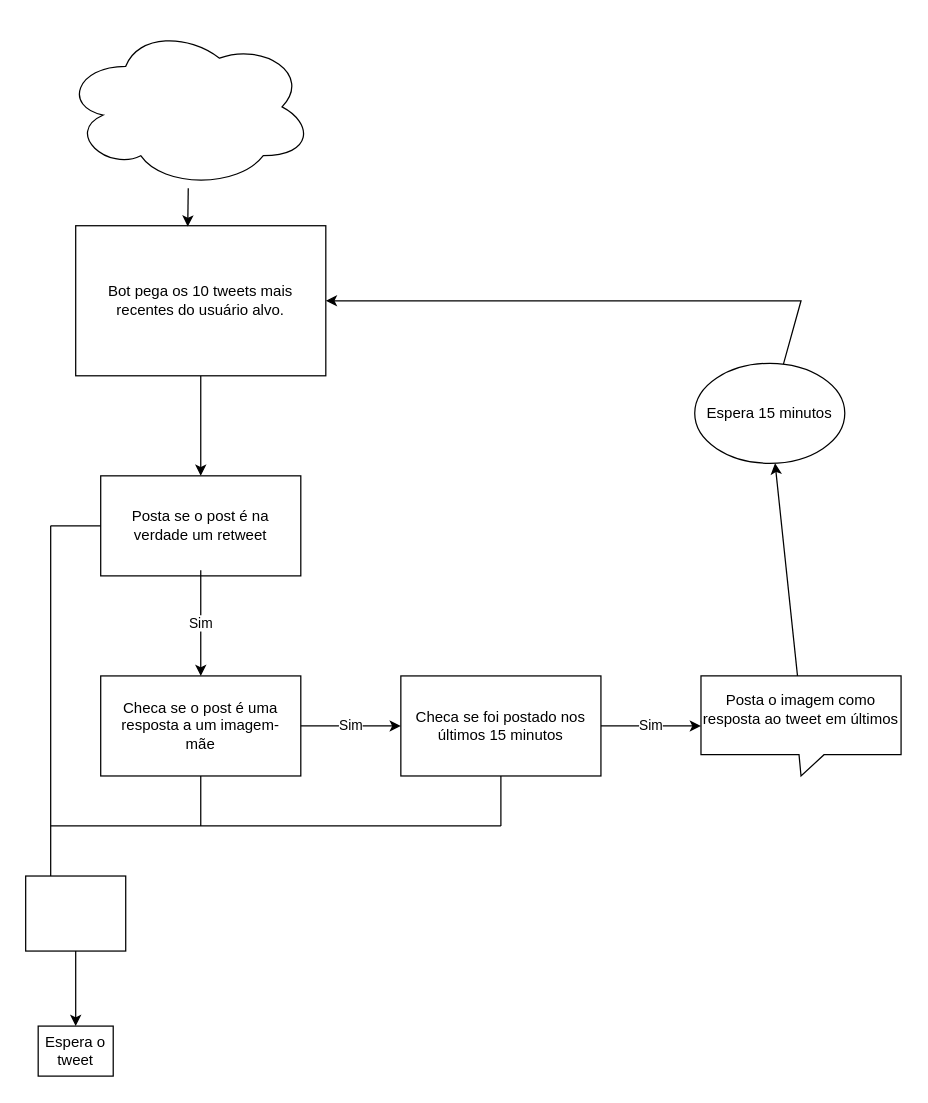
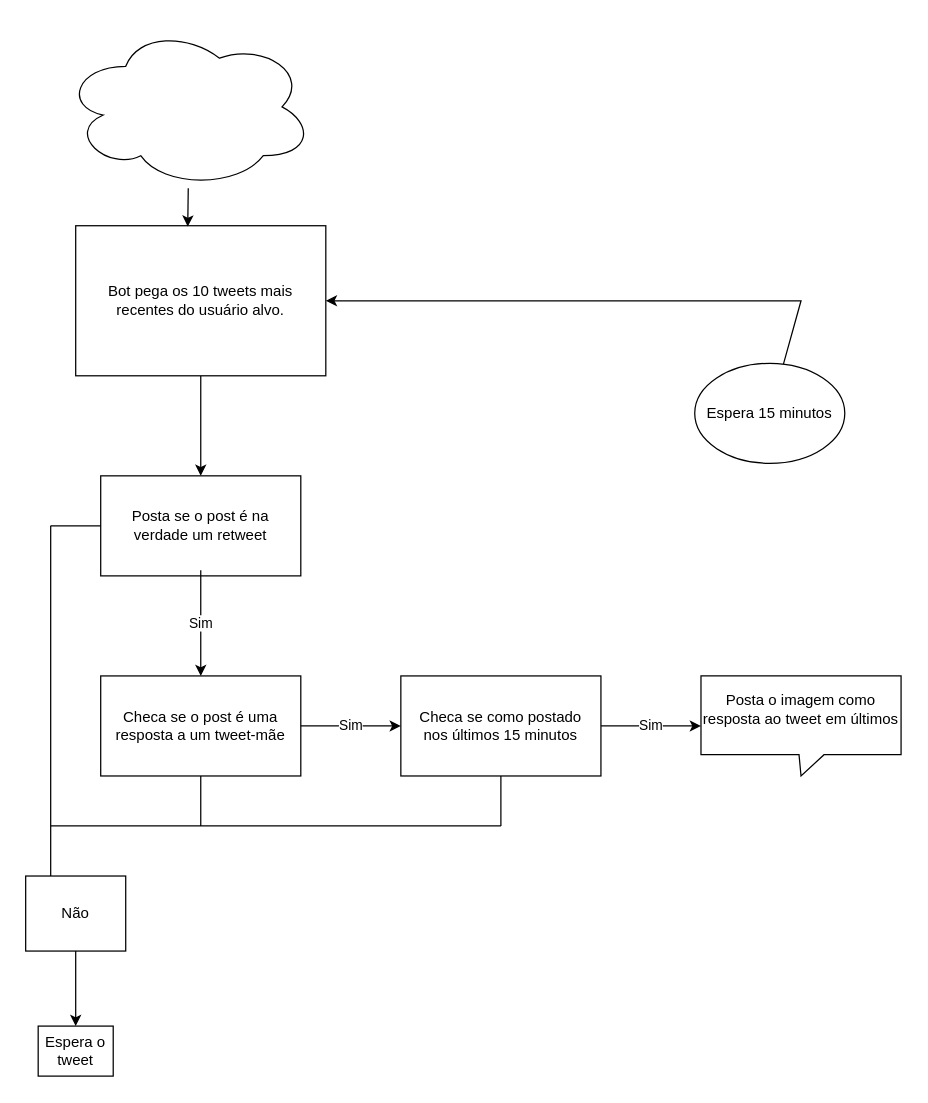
(786, 574) -> none
(201, 726) -> (201, 726)
(501, 726) -> (501, 726)
none -> (76, 913)
